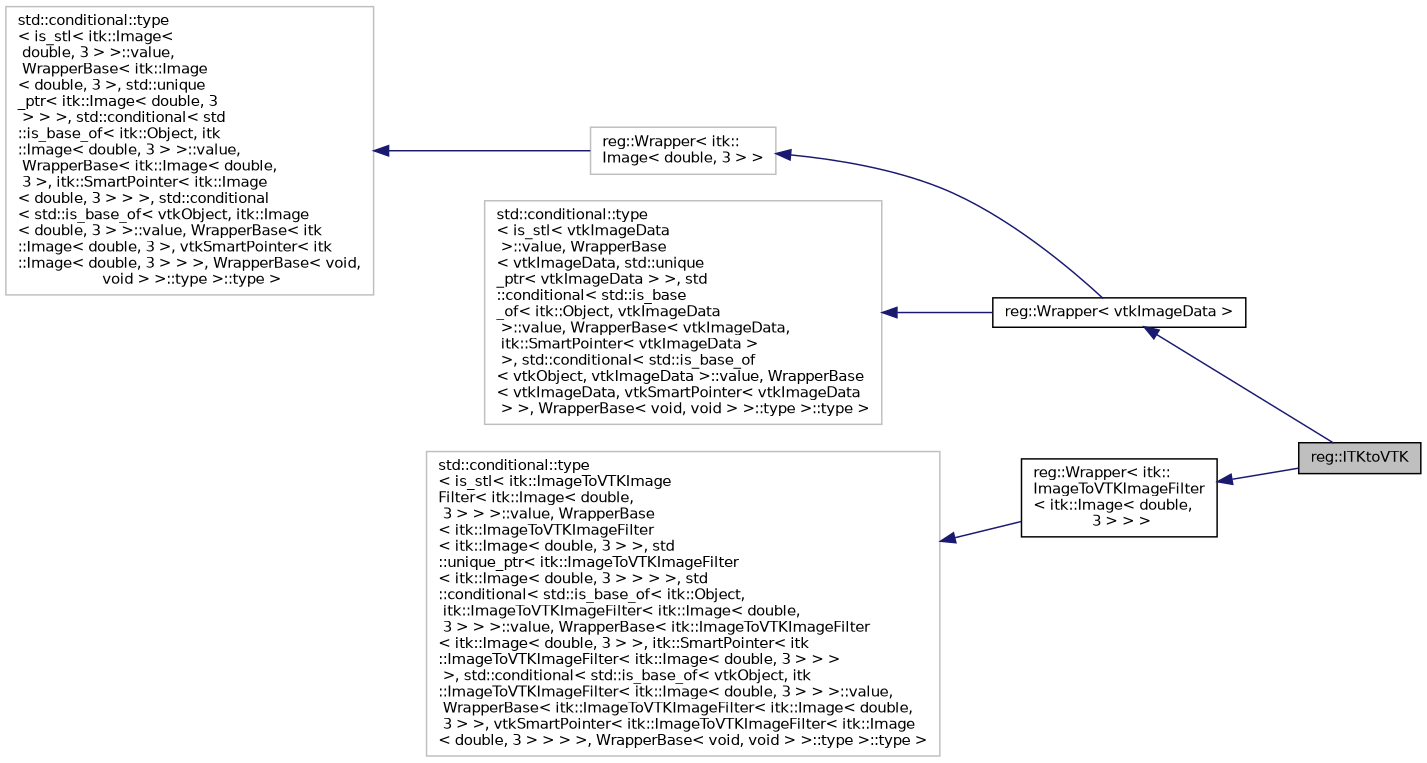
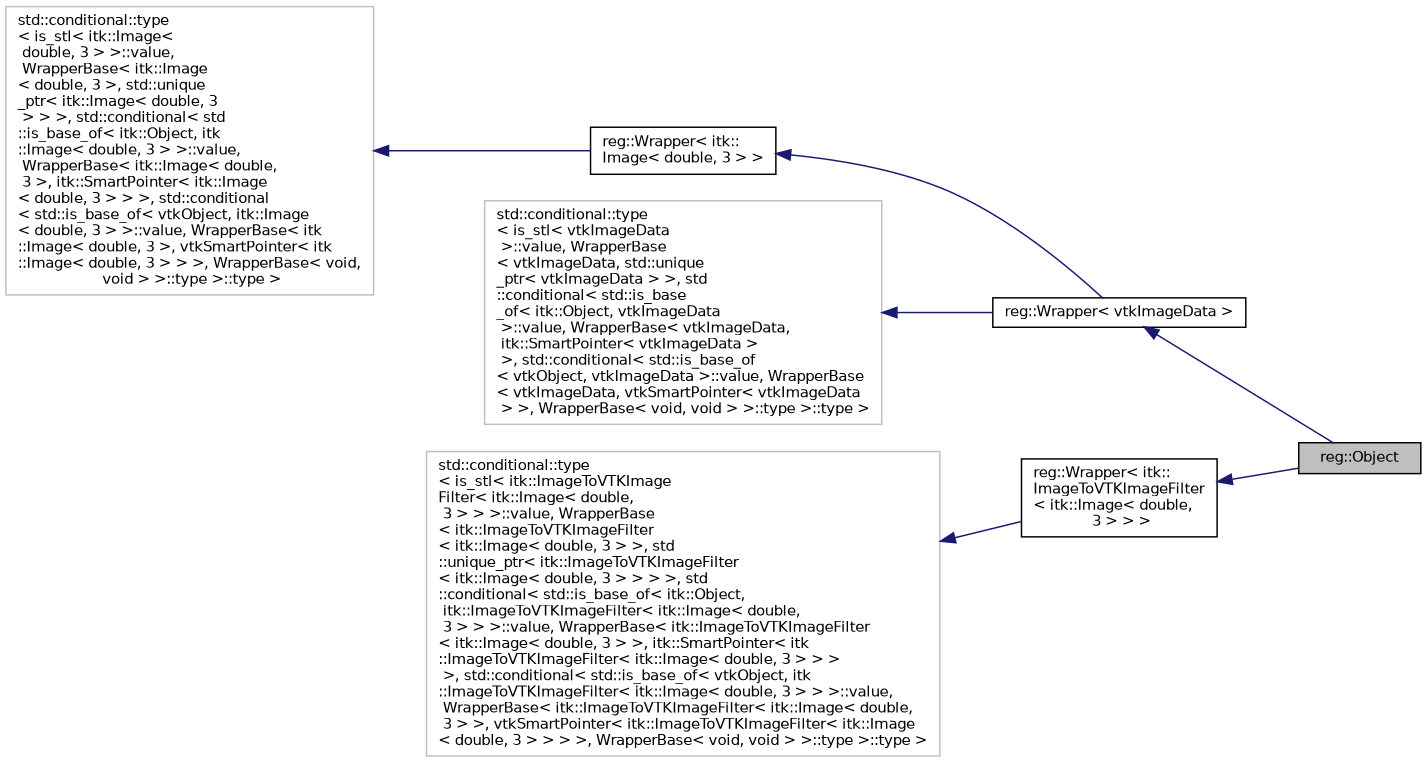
(683, 151) -> (683, 151)
(1360, 458) -> (1360, 458)
